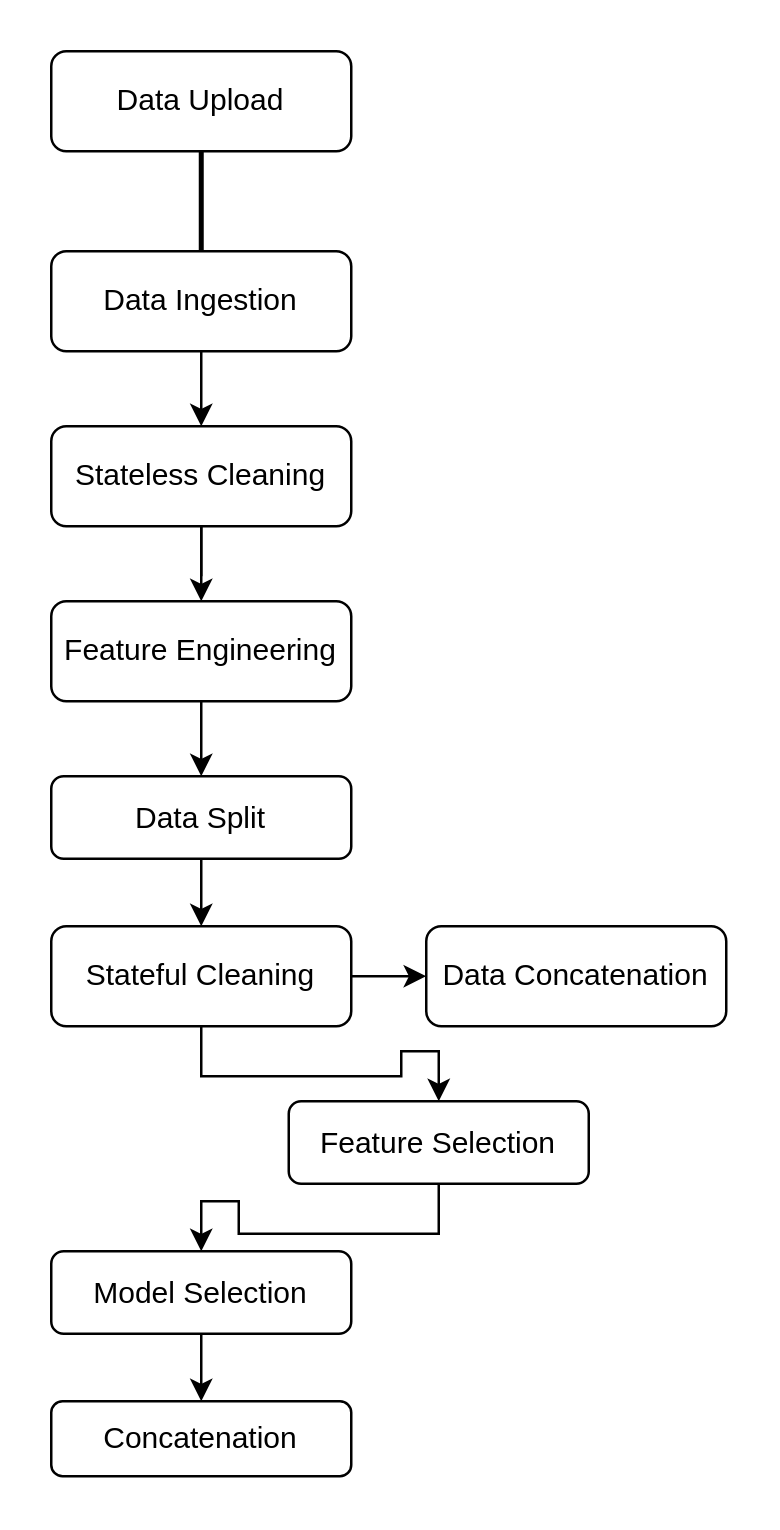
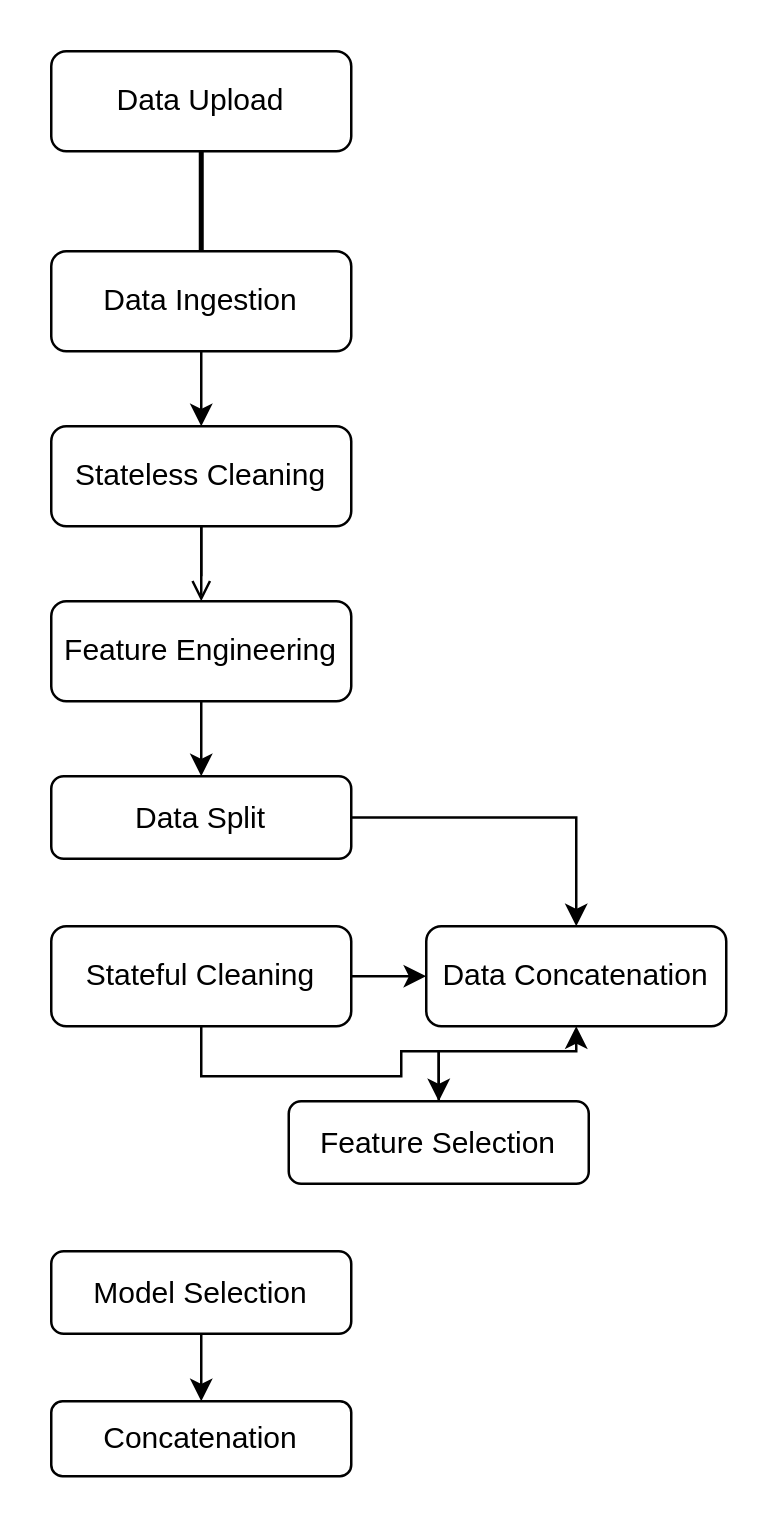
(201, 583) -> (201, 587)
(201, 901) -> (509, 818)
(313, 1234) -> (514, 1051)
